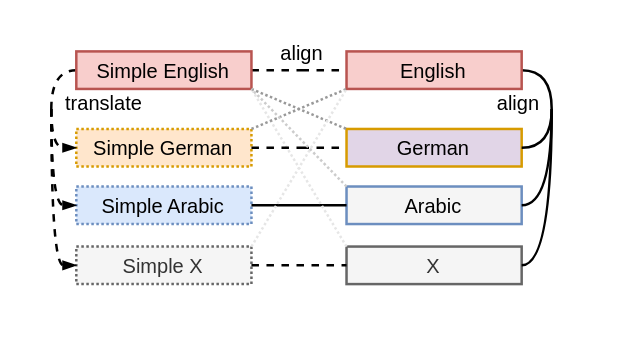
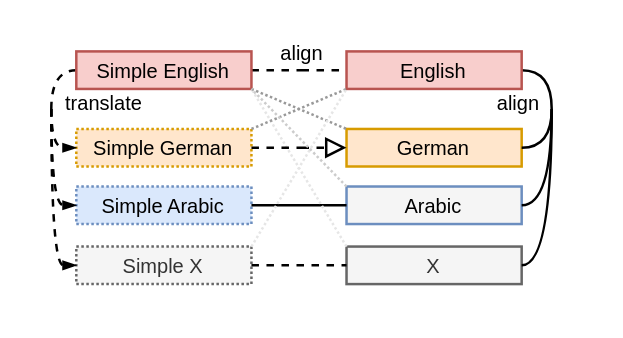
(334, 148) -> (324, 148)
(434, 148) -> (434, 148)
